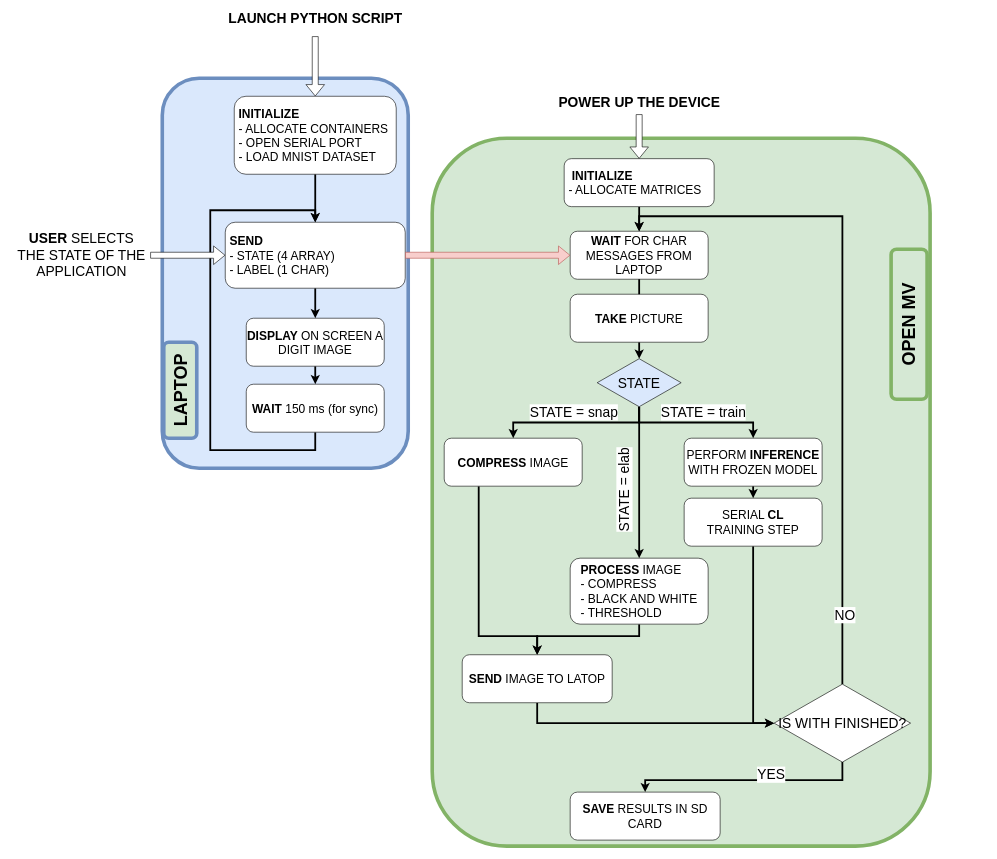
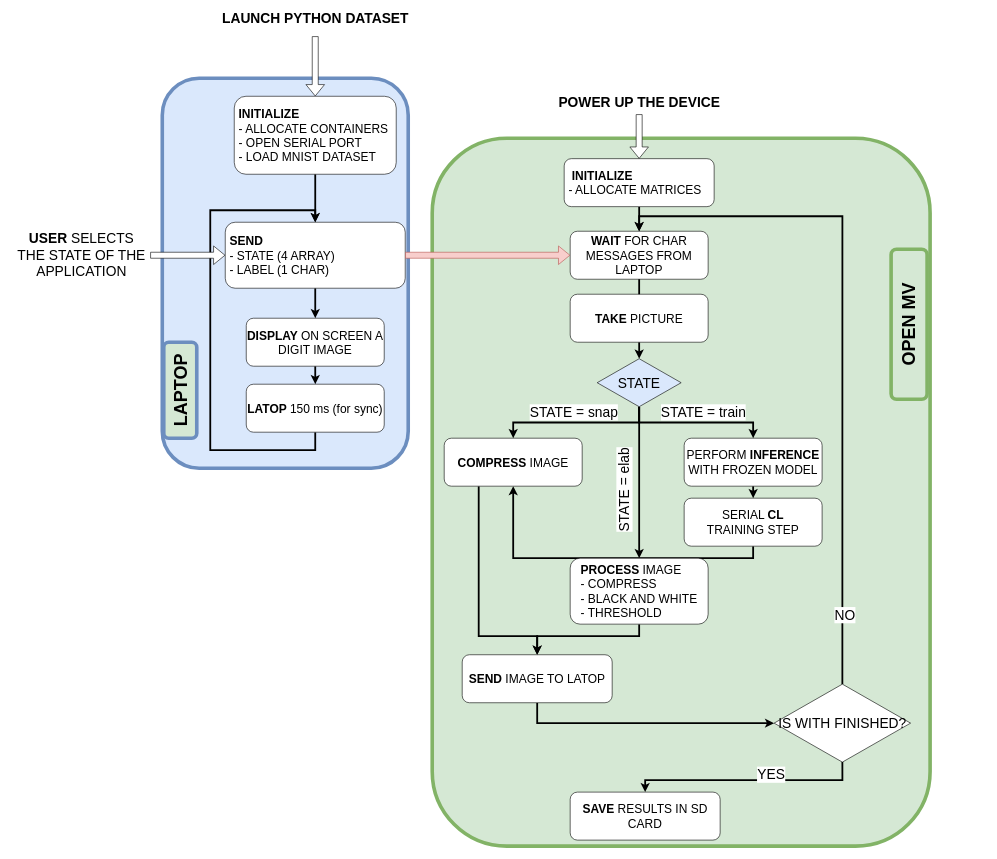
(316, 18) -> (316, 18)
(315, 408) -> (315, 408)
(753, 638) -> (602, 558)
